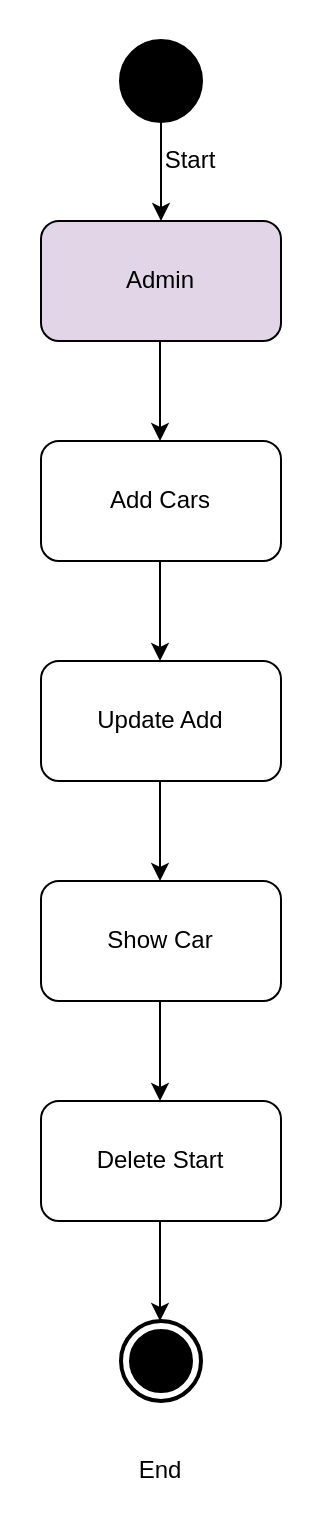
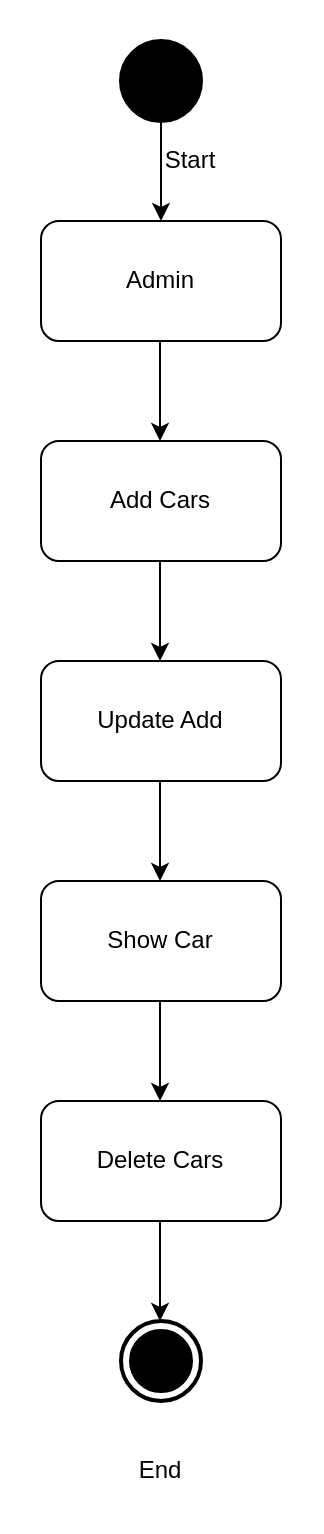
(161, 281) -> (161, 281)
(161, 1161) -> (161, 1161)
